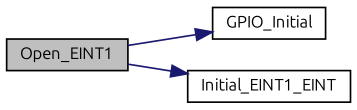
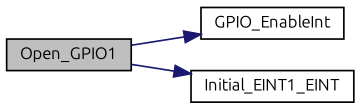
(269, 23) -> (272, 23)
(67, 55) -> (69, 55)
